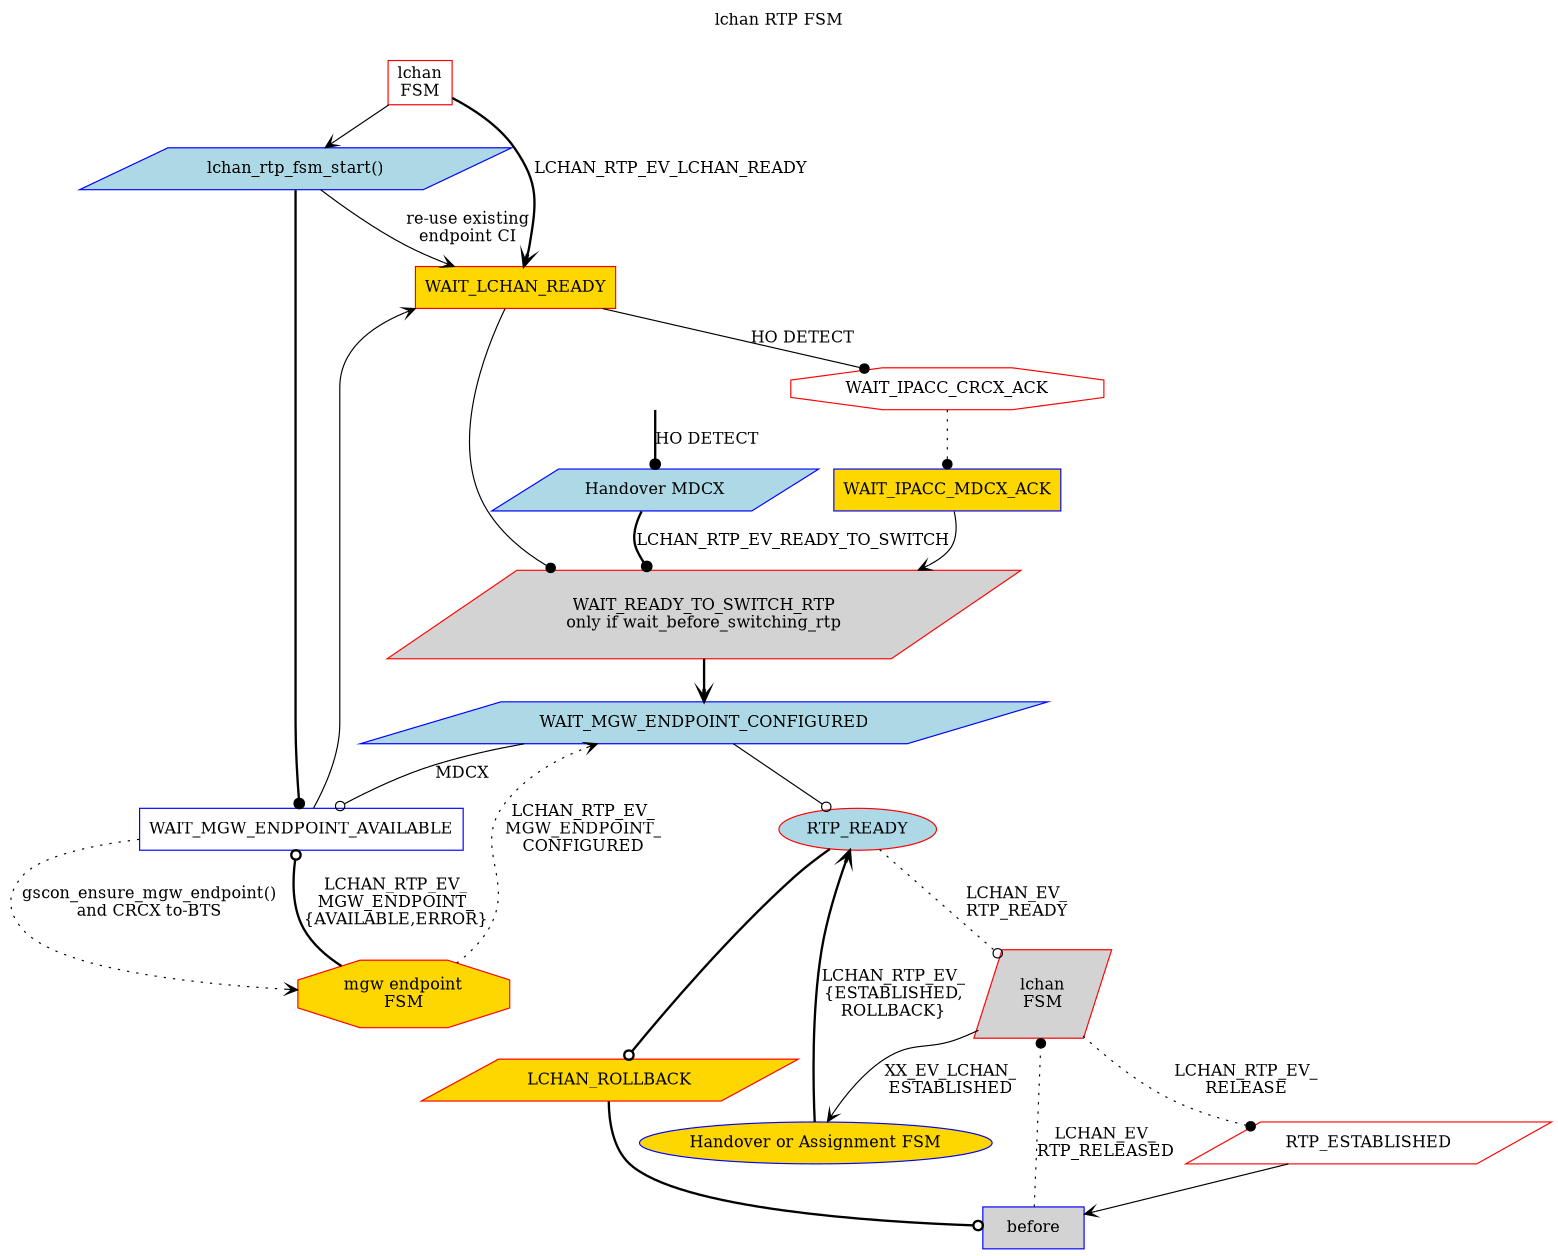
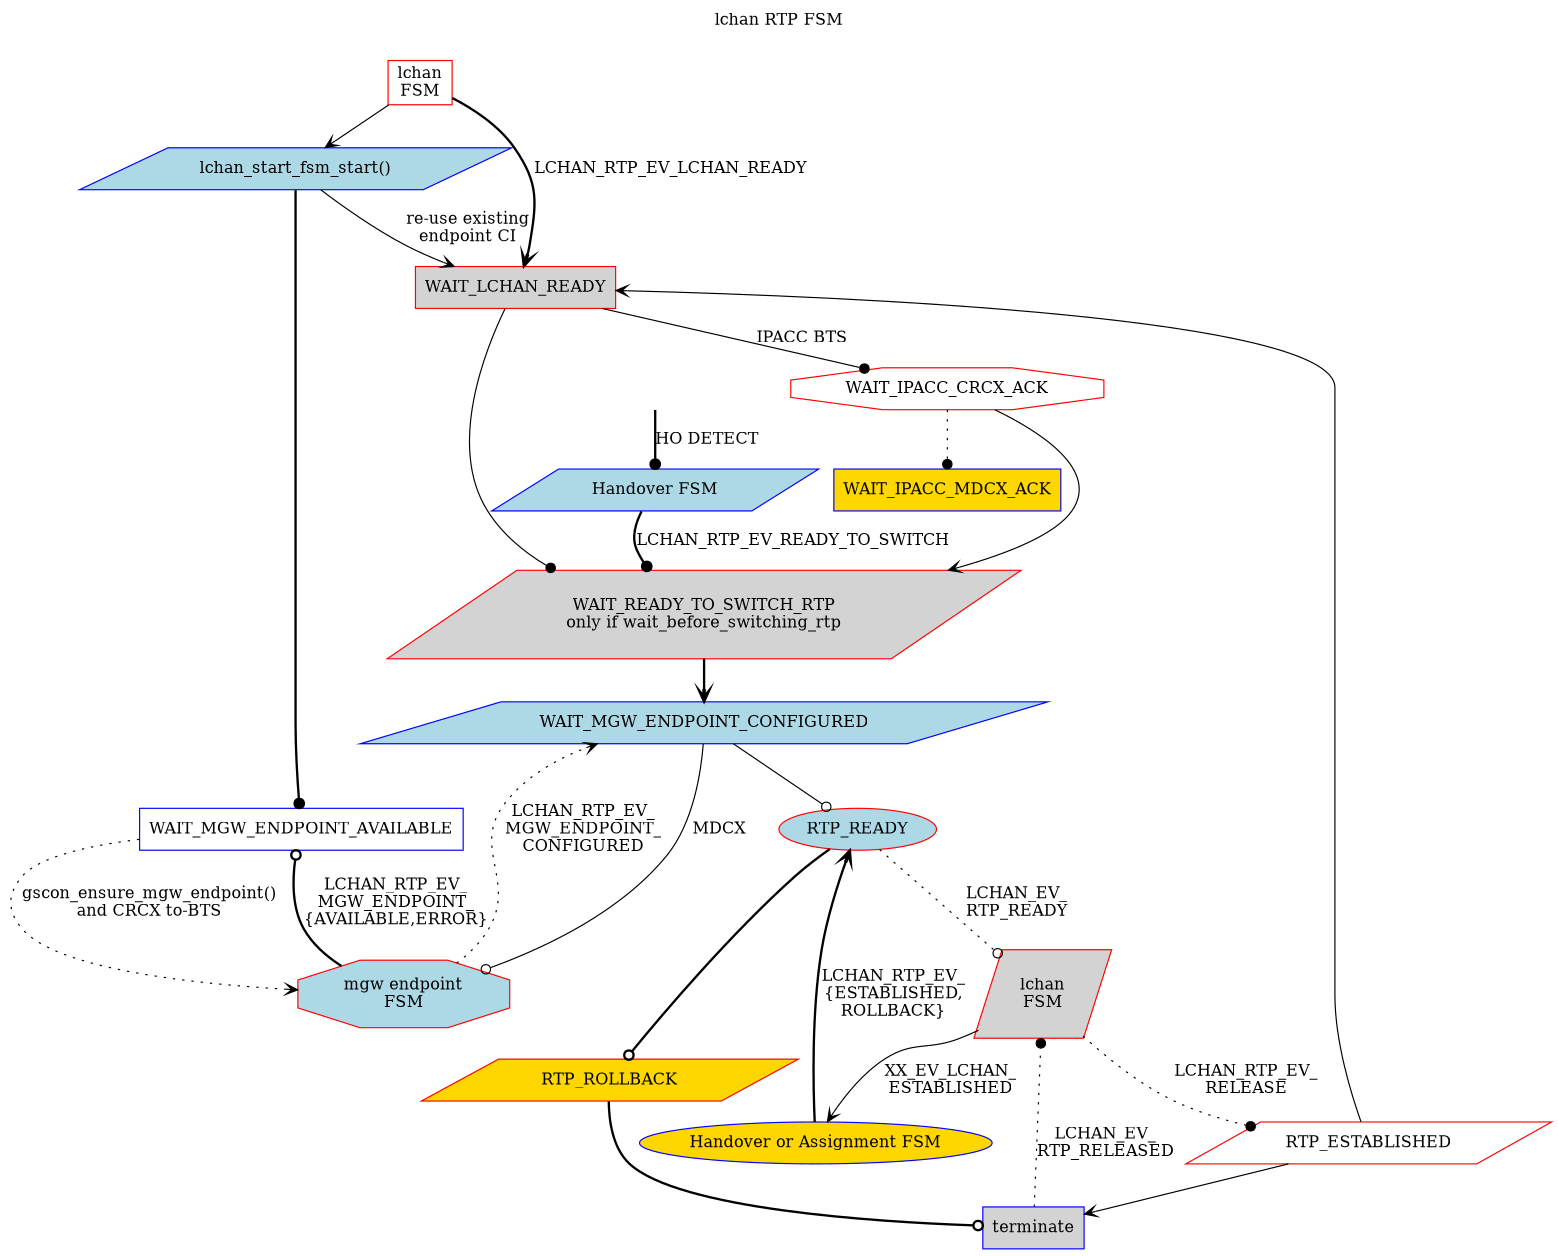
(296, 169) -> (296, 169)
(516, 287) -> (516, 287)
(802, 338) -> (802, 338)
(655, 490) -> (655, 490)
(953, 544) -> (1075, 503)
(340, 548) -> (1335, 394)
(432, 766) -> (634, 888)
(404, 994) -> (404, 994)
(610, 1080) -> (610, 1080)
(1033, 1228) -> (1033, 1228)
